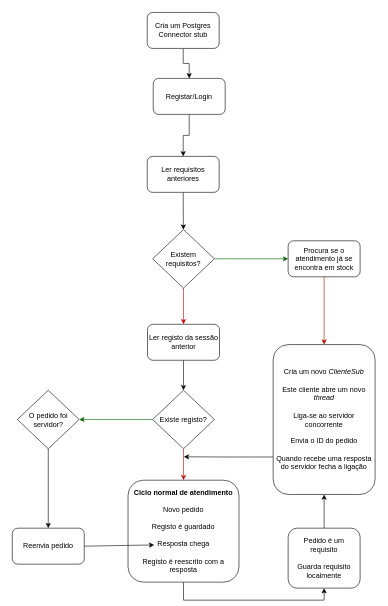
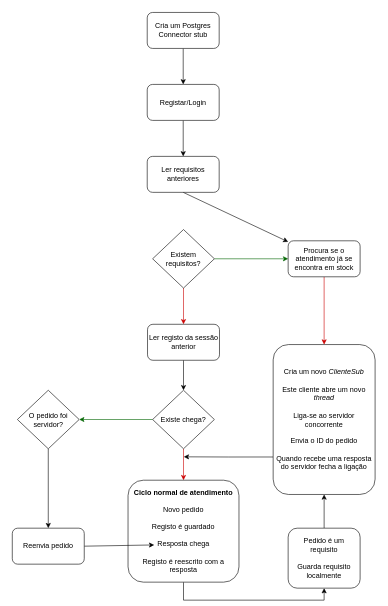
(189, 96) -> (183, 102)
(183, 224) -> (234, 216)
(184, 420) -> (184, 420)
